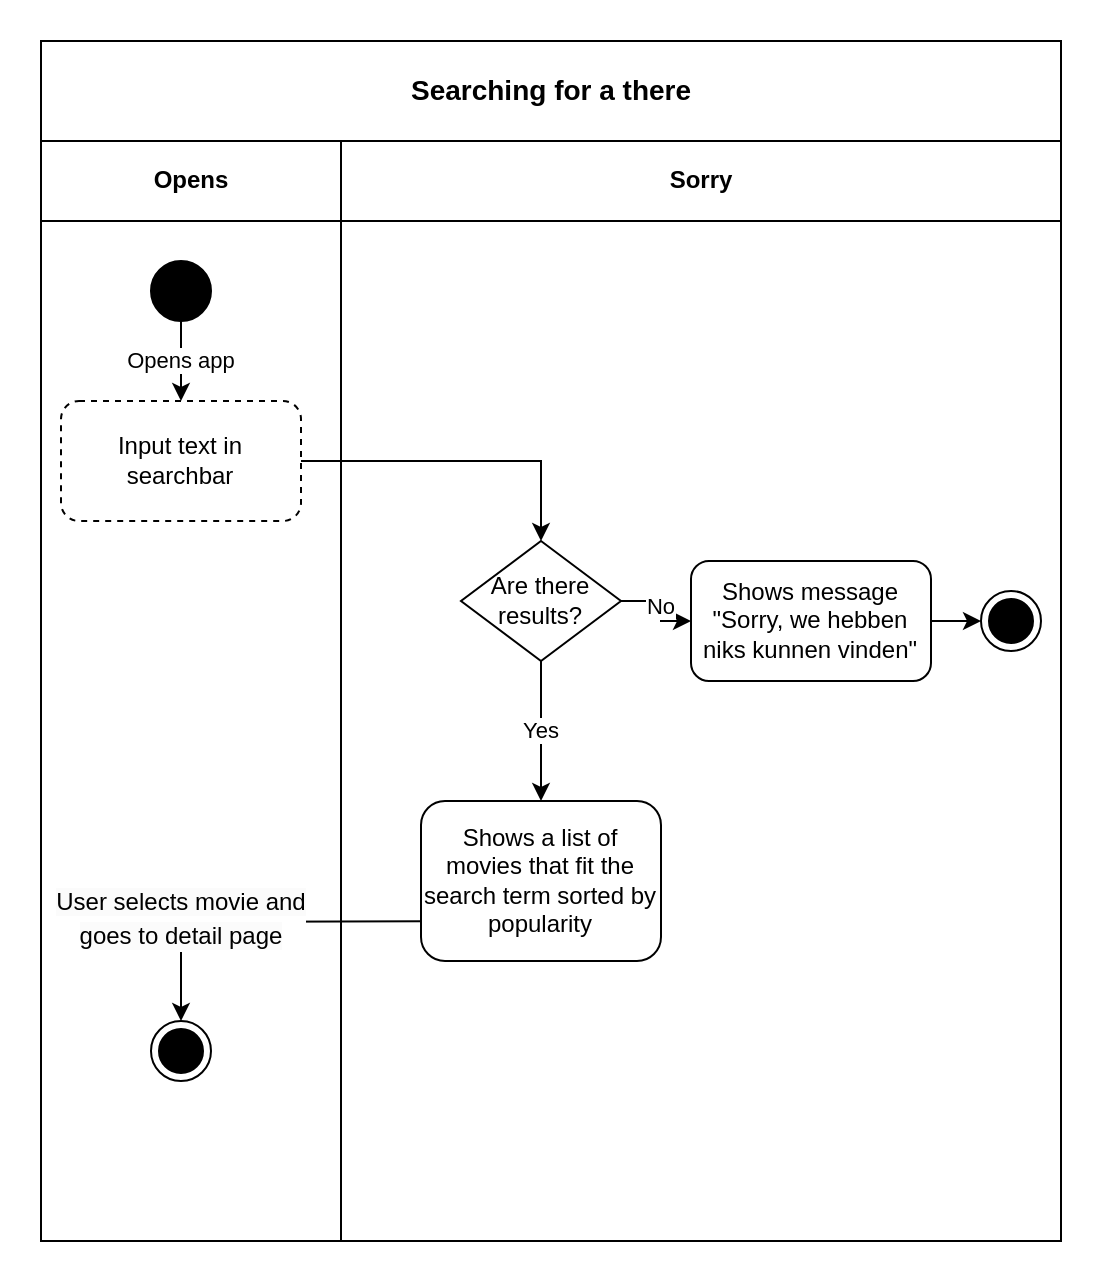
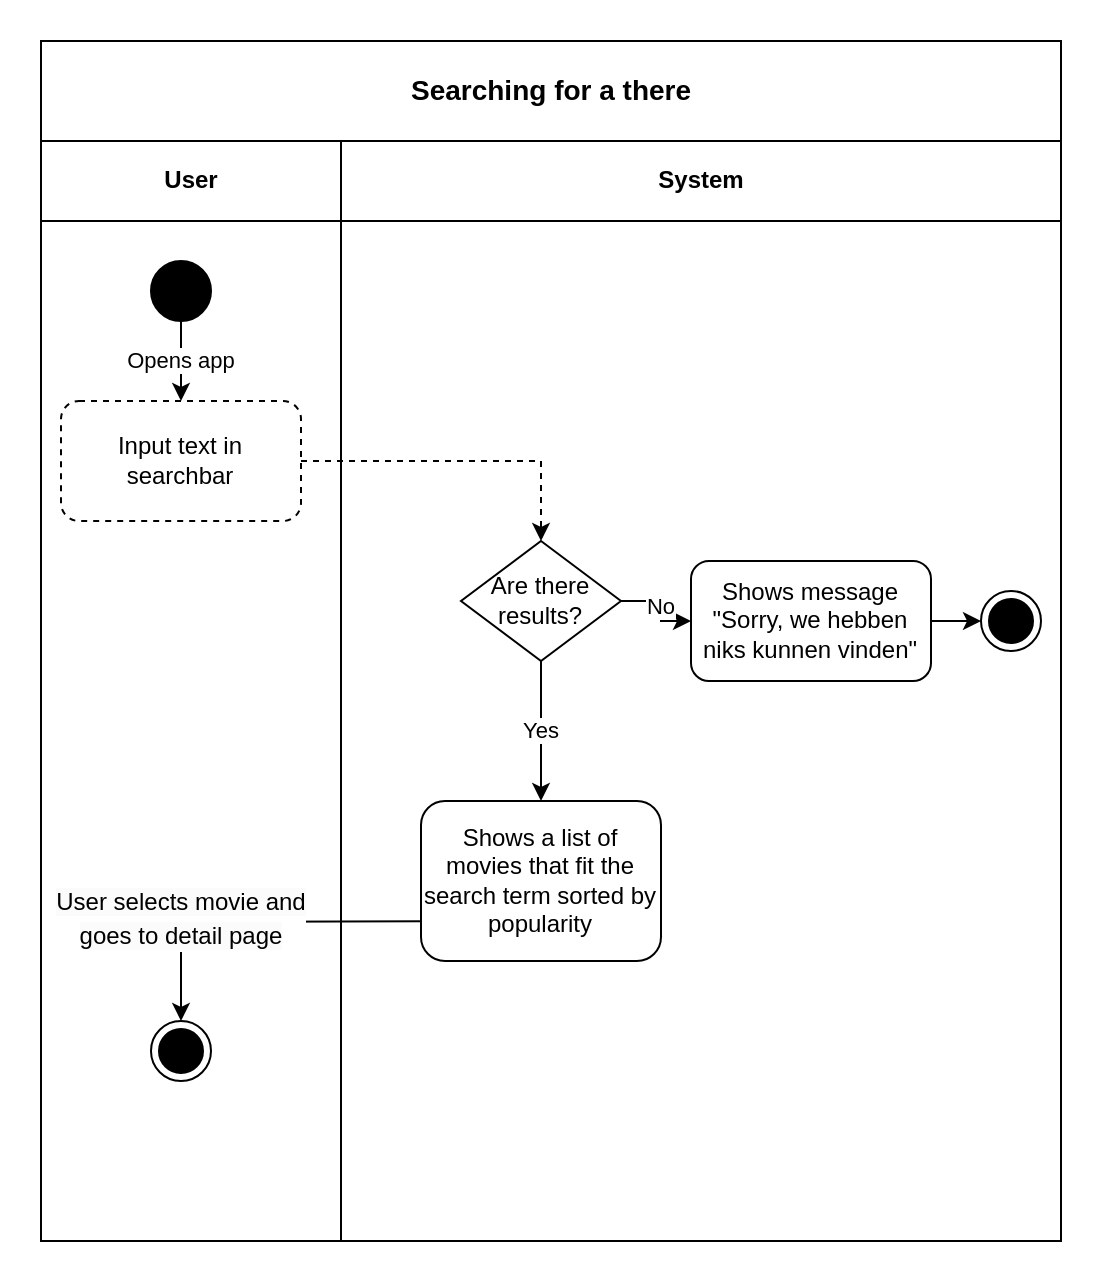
(192, 181) -> (192, 181)
(702, 181) -> (702, 181)
(473, 461) -> (473, 461)
